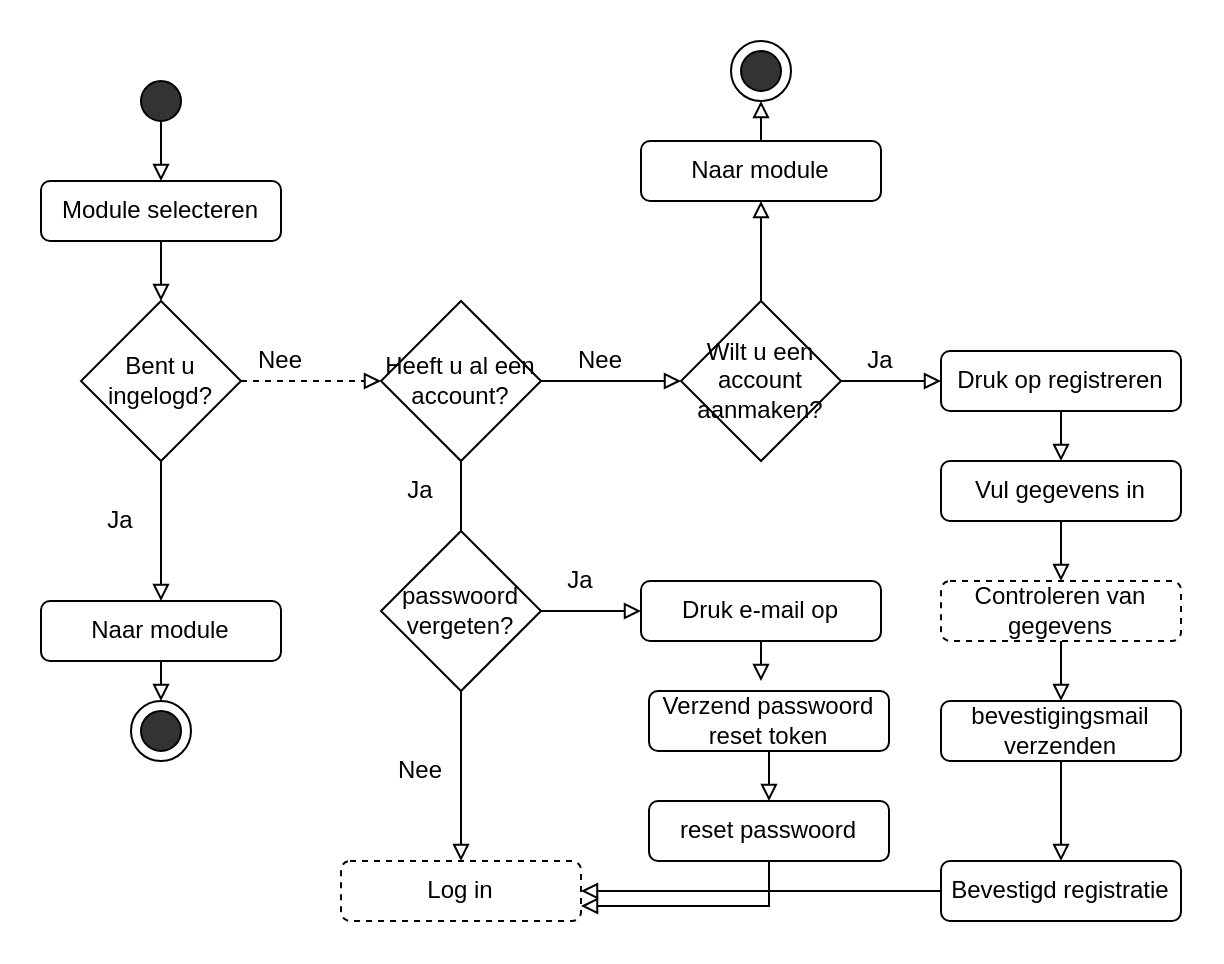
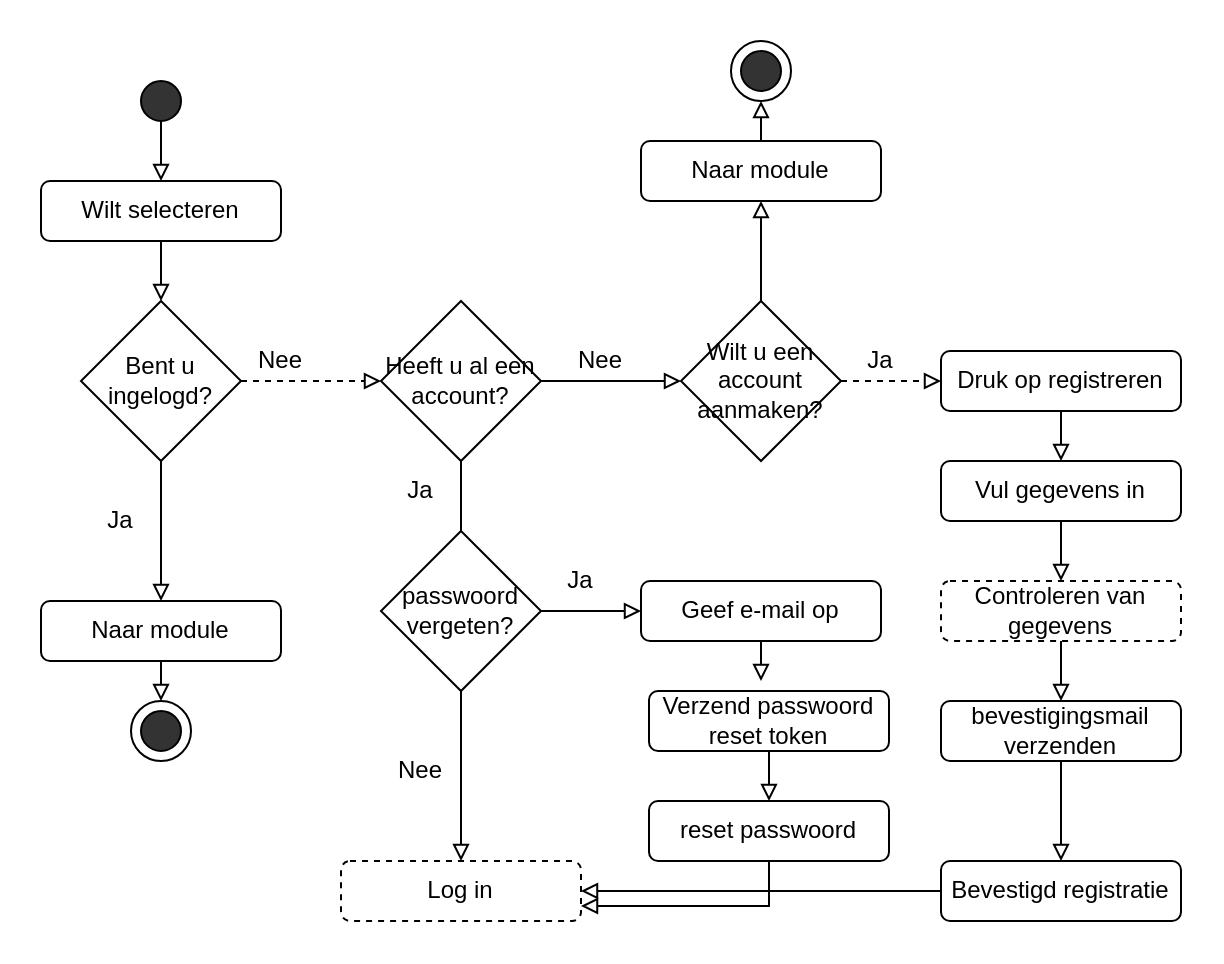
(161, 211) -> (161, 211)
(884, 381) -> (884, 381)
(761, 611) -> (761, 611)
